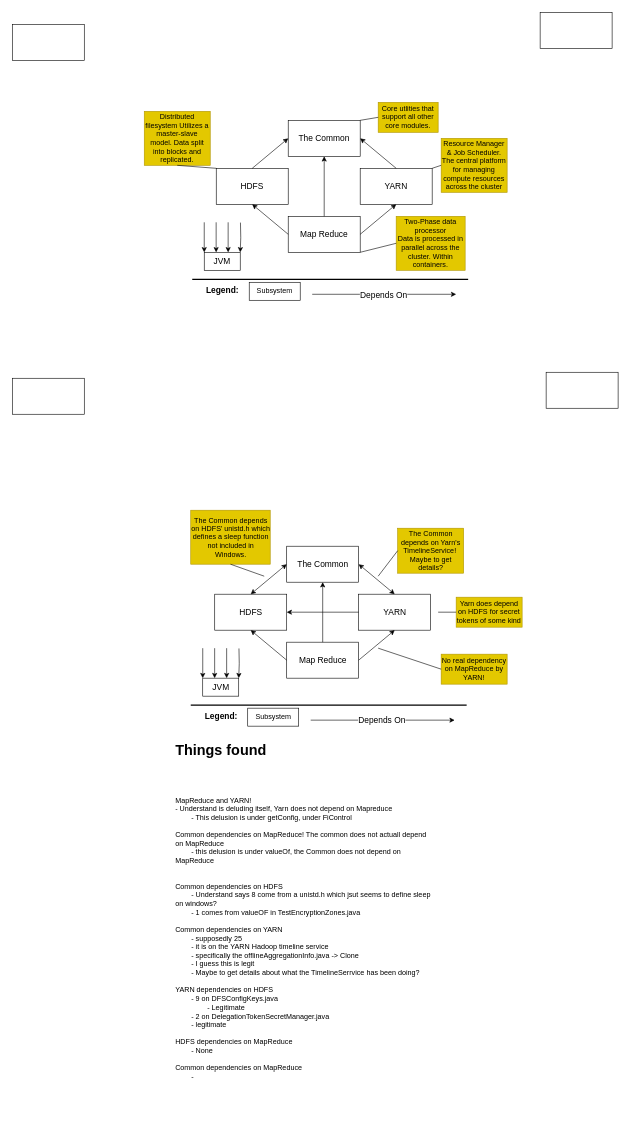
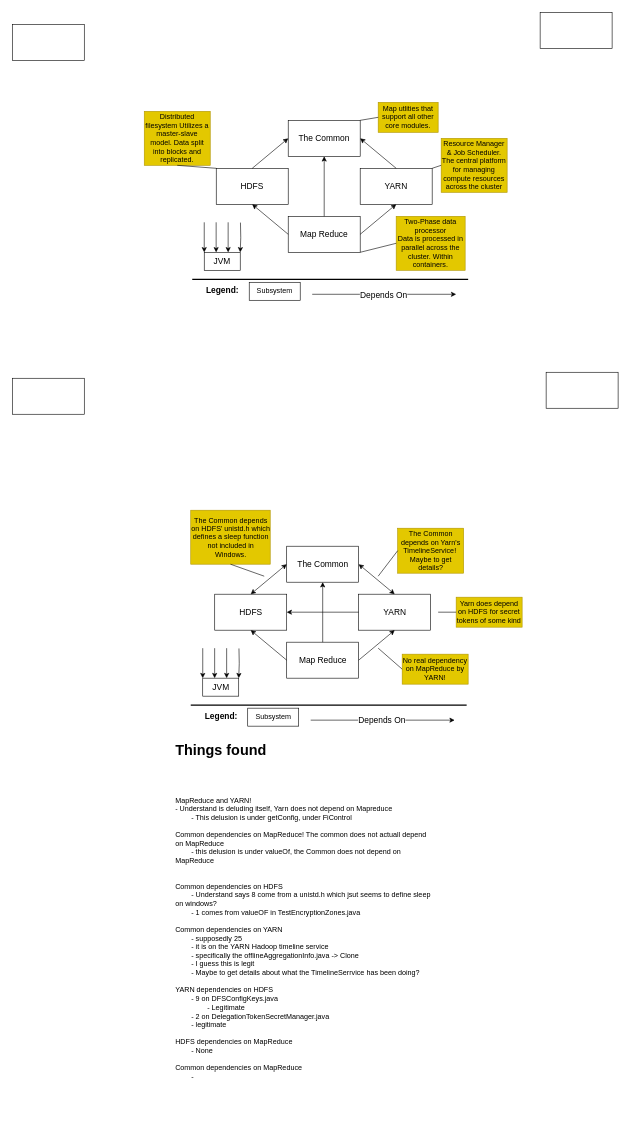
(408, 117) -> (408, 117)
(474, 669) -> (435, 669)
